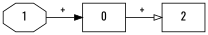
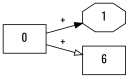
(60, 17) -> (60, 29)
(184, 17) -> (104, 60)
